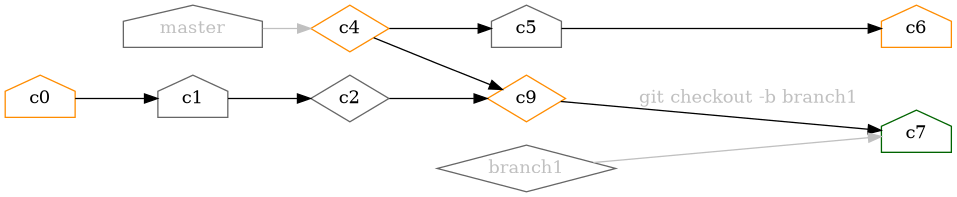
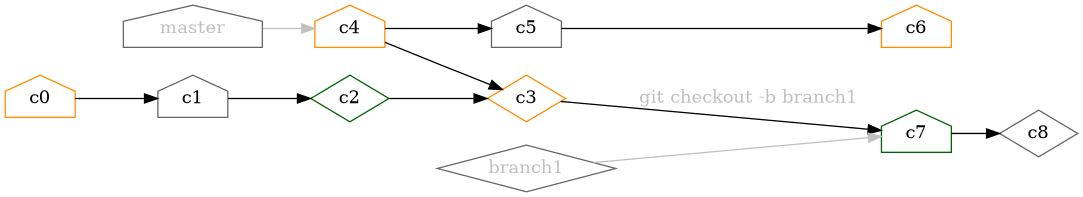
(350, 29) -> (350, 29)
(350, 98) -> (350, 98)
(526, 98) -> (526, 98)
none -> (1039, 133)
